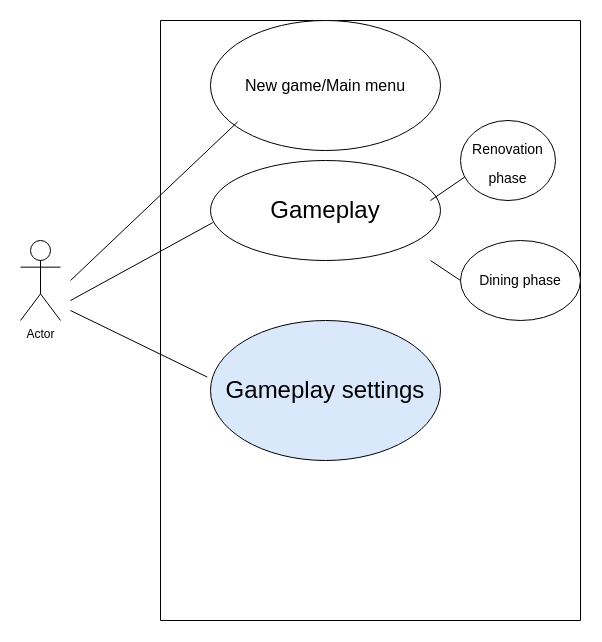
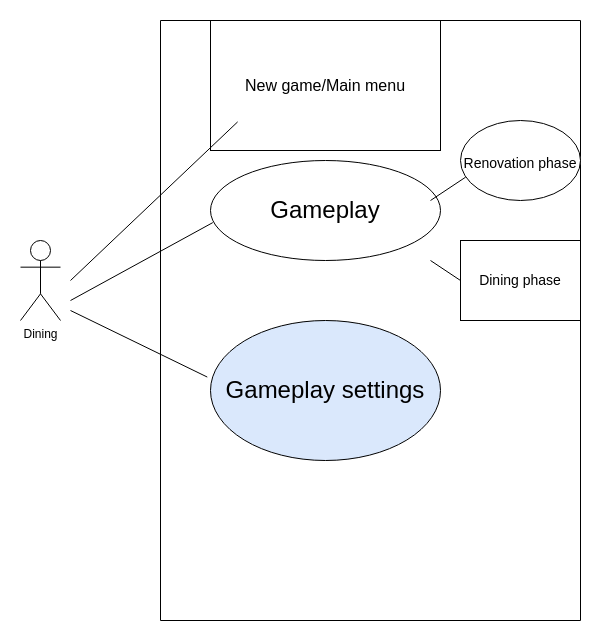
(326, 86) -> (326, 86)
(508, 161) -> (521, 161)
(521, 281) -> (521, 281)
(41, 335) -> (41, 335)
